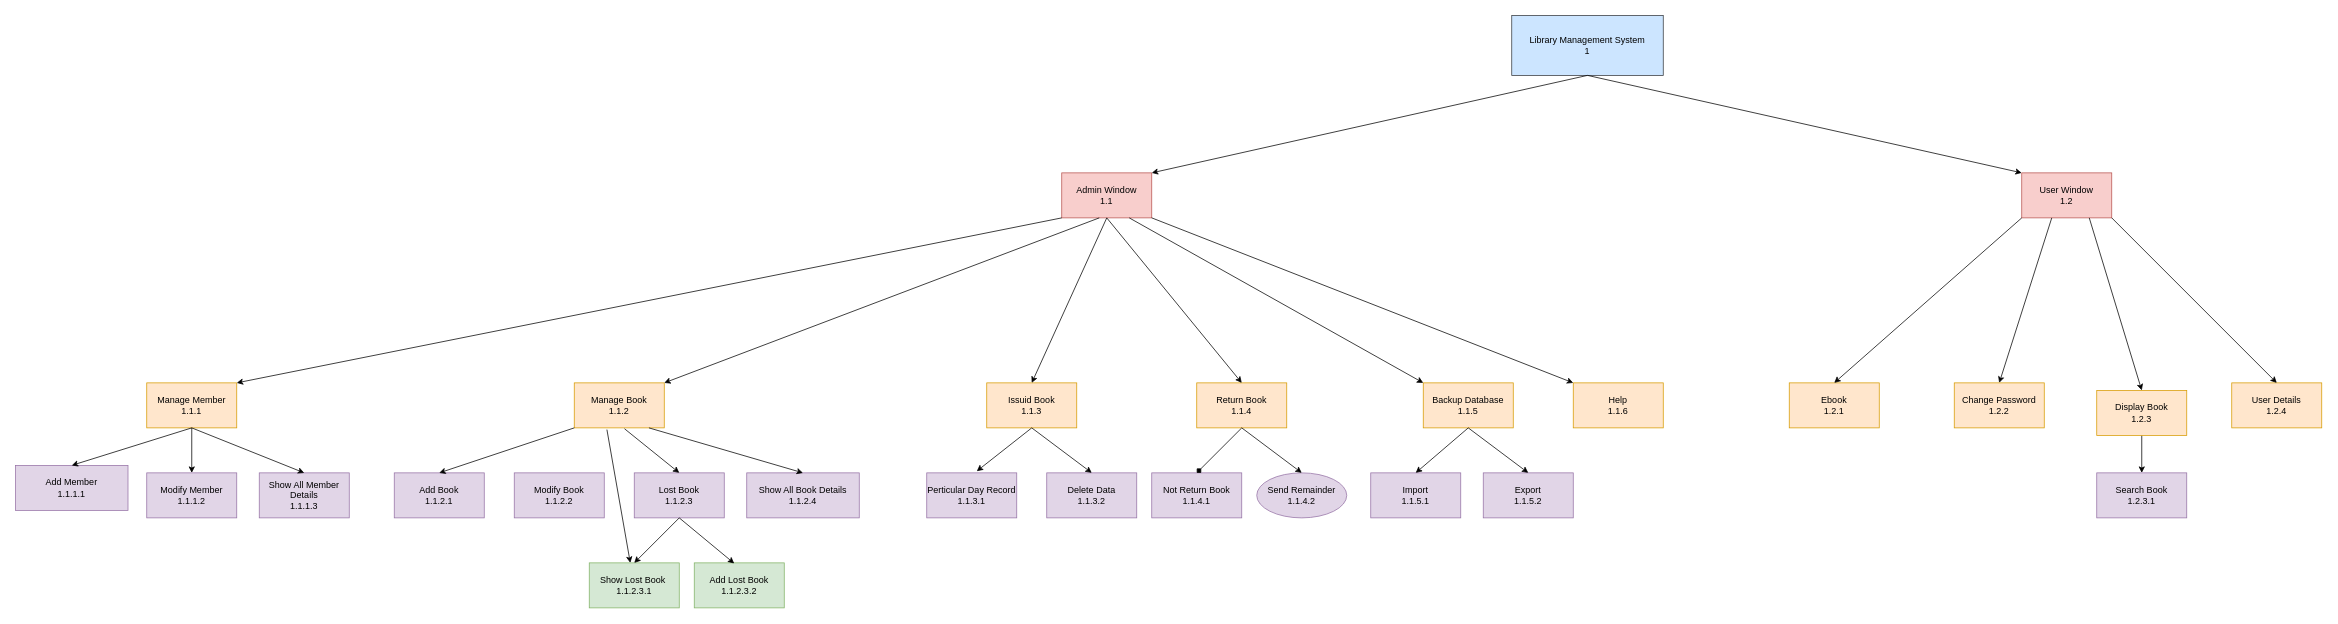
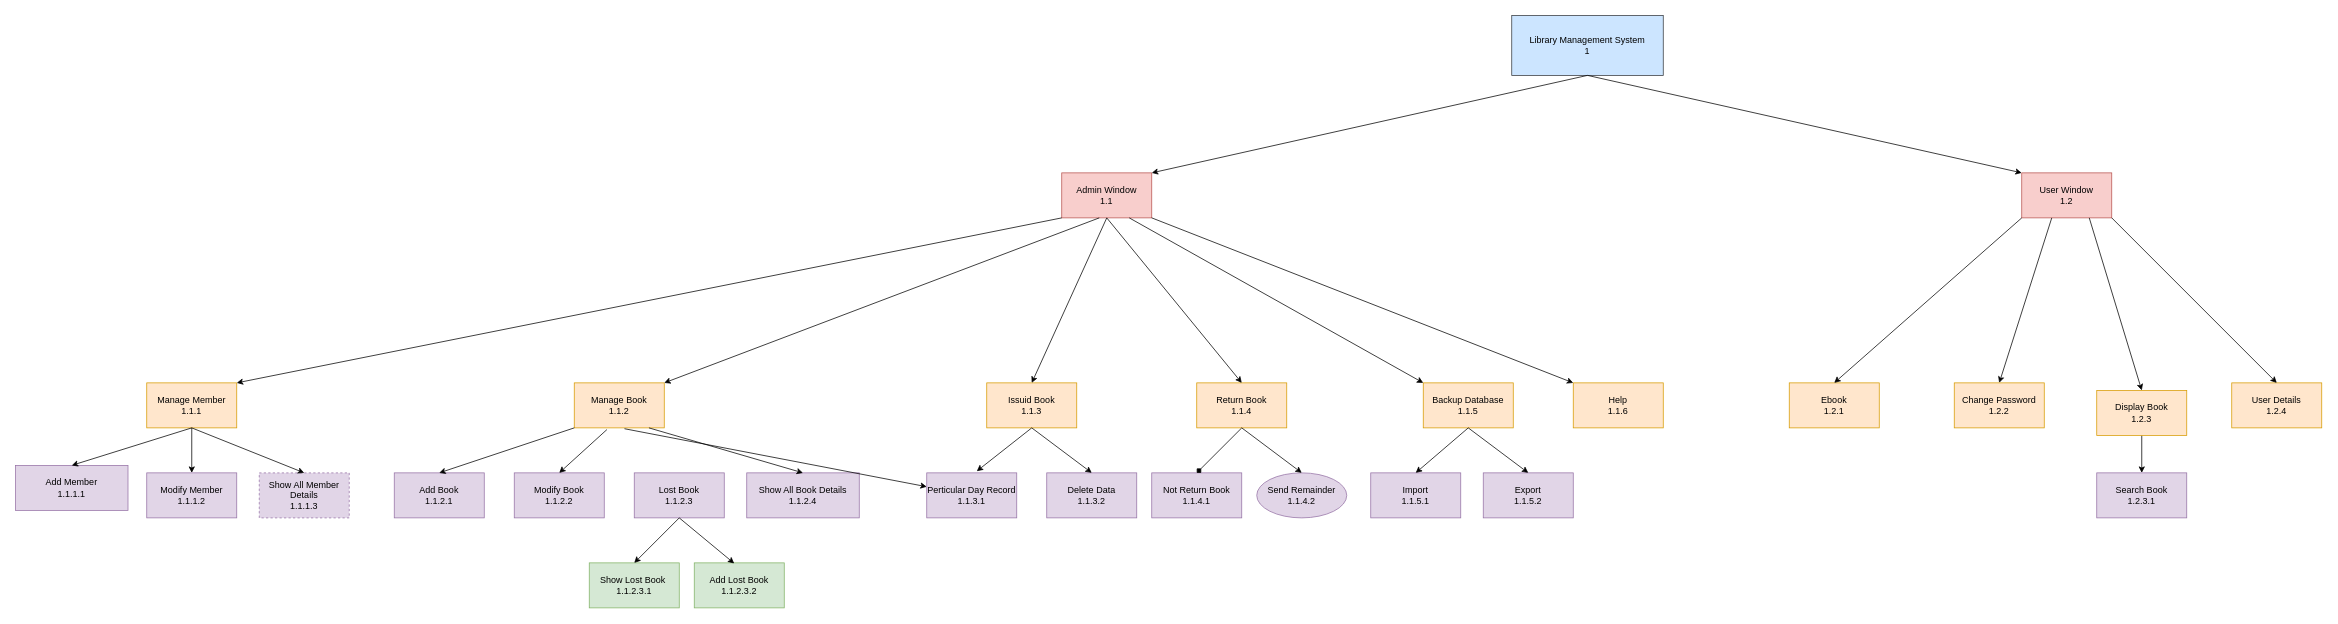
(649, 449) -> (819, 466)
(618, 494) -> (585, 449)
(304, 495) -> (304, 495)
